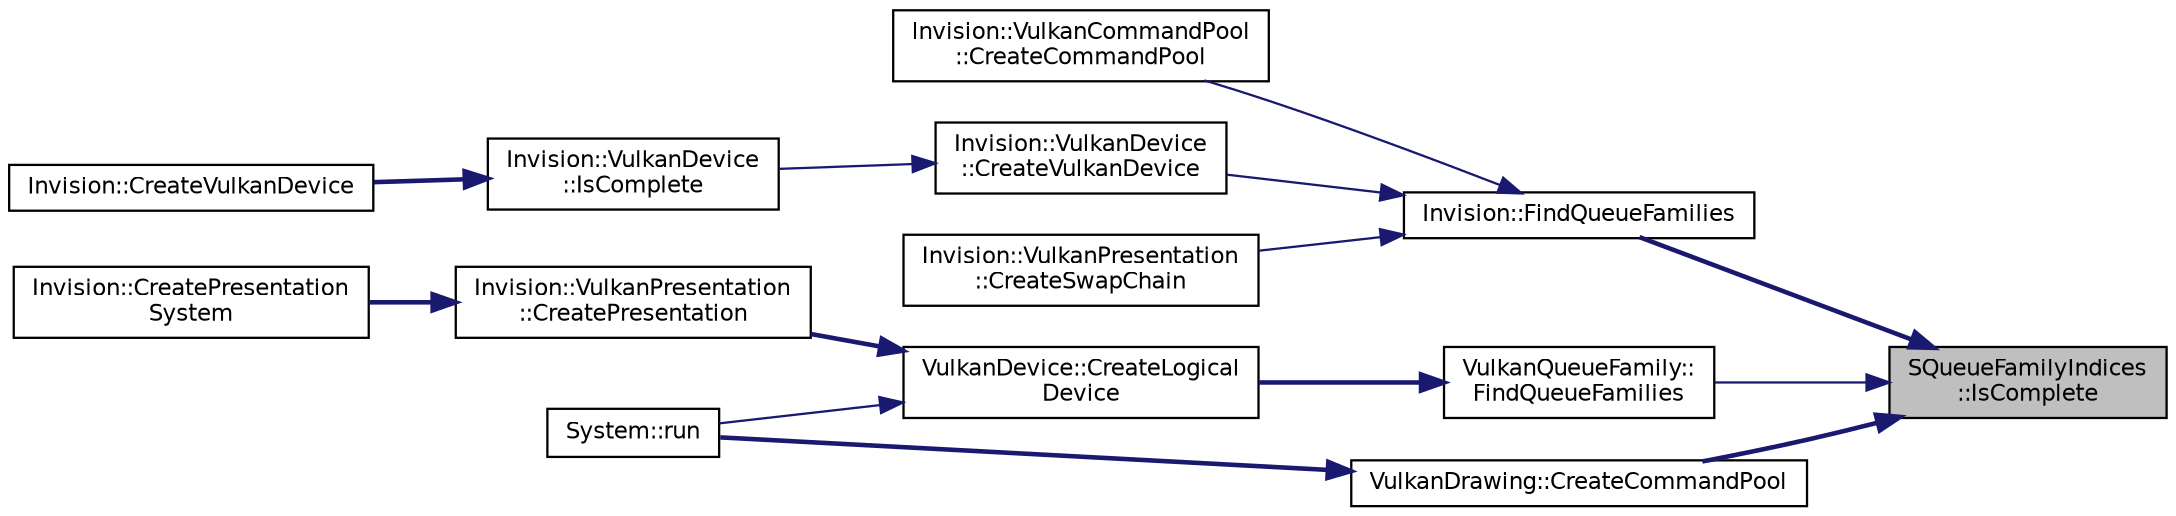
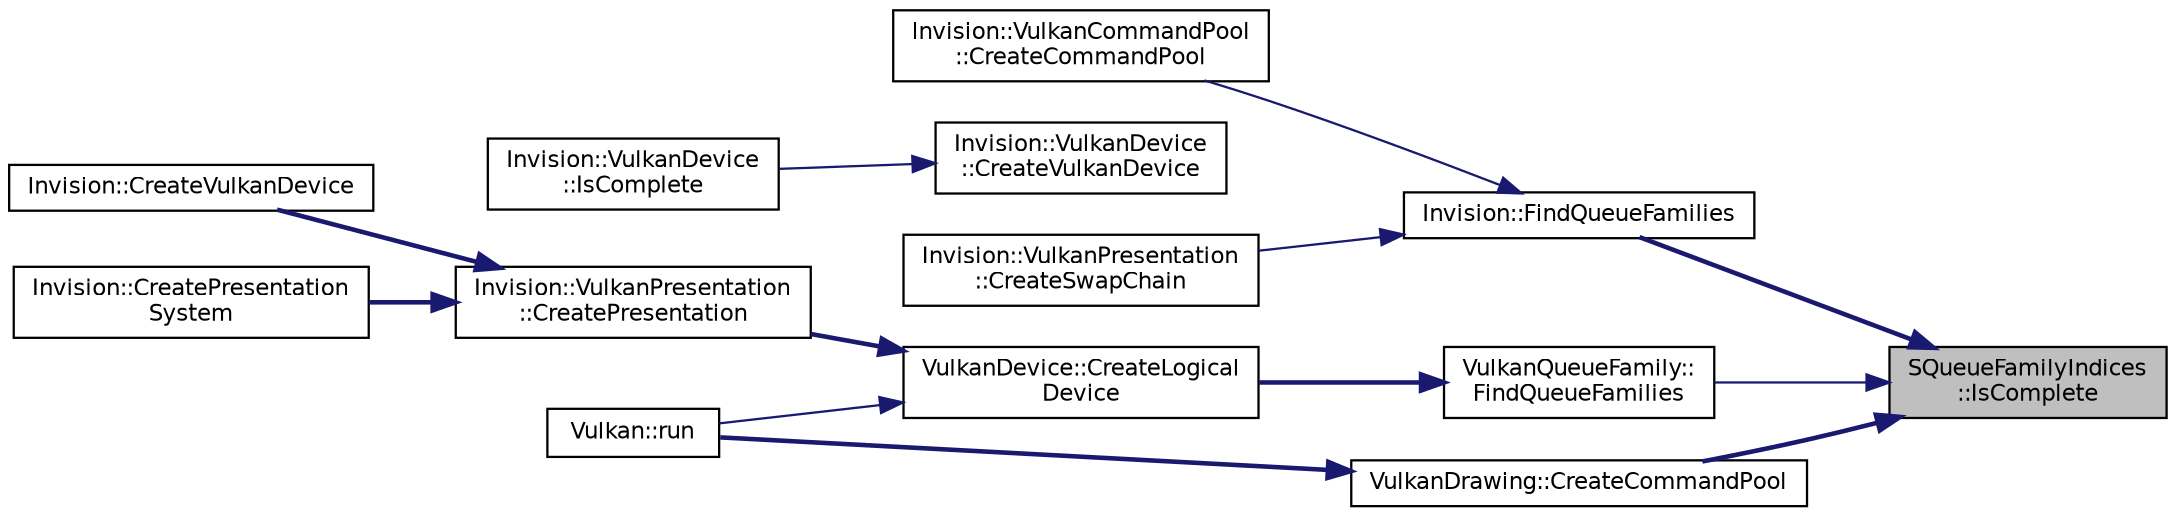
(419, 181) -> (377, 236)
(1304, 184) -> none
(633, 433) -> (633, 433)
